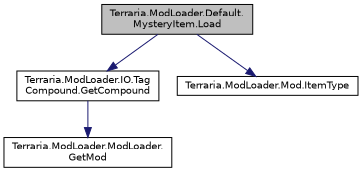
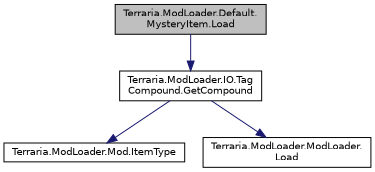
(222, 52) -> (142, 119)
(88, 152) -> (287, 152)
